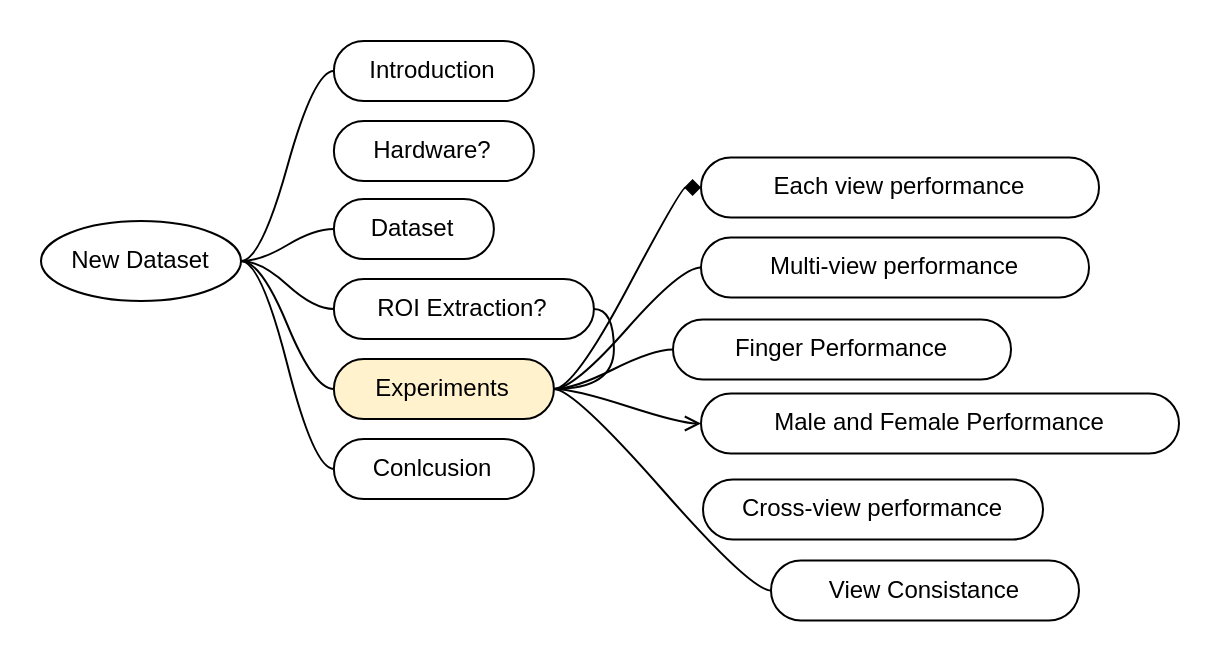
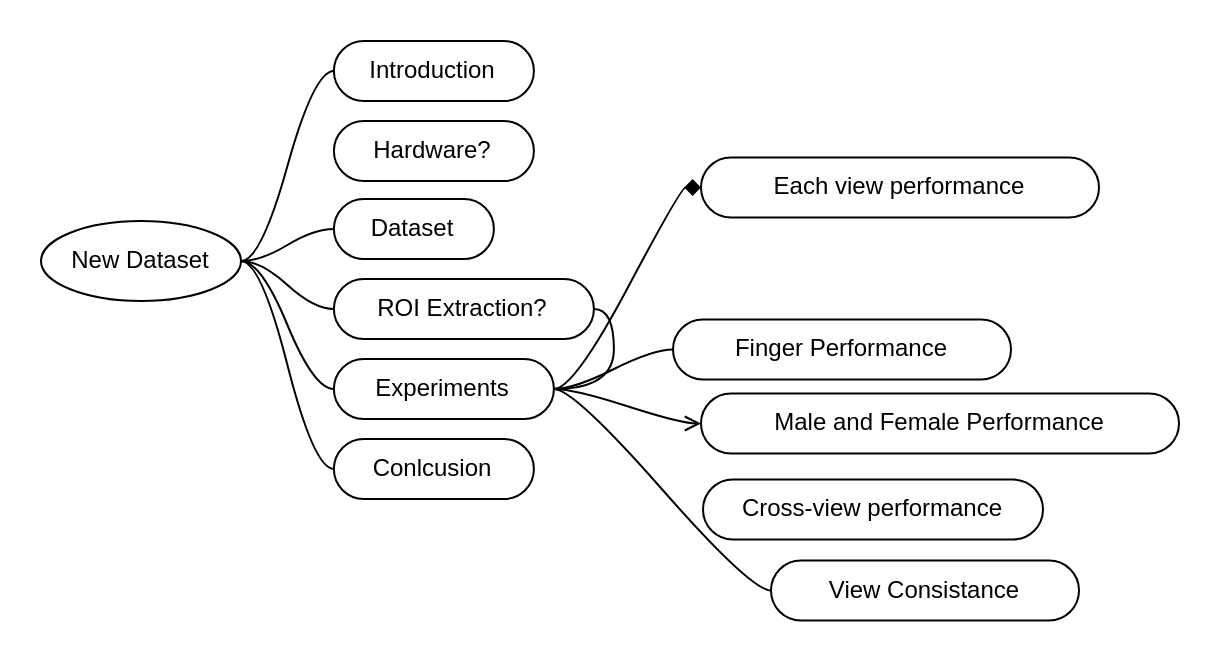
(895, 268) -> none
(654, 300) -> none
(444, 389) -> (444, 389)
